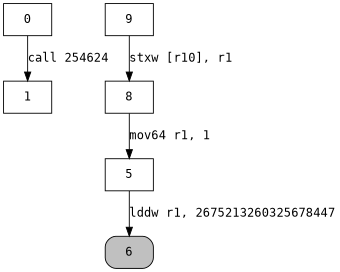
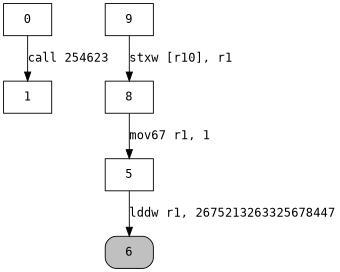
(68, 58) -> (68, 58)
(170, 136) -> (170, 136)
(233, 214) -> (233, 214)
